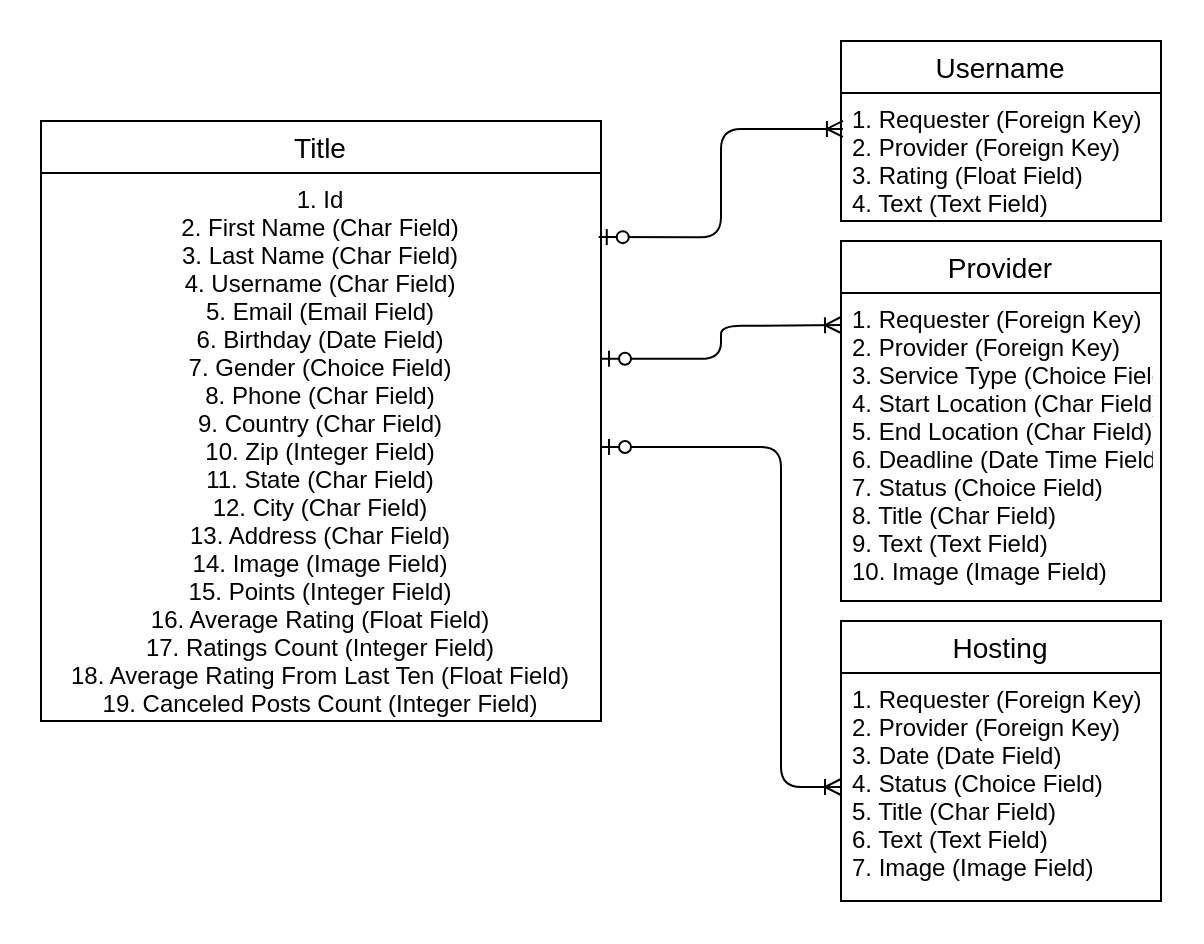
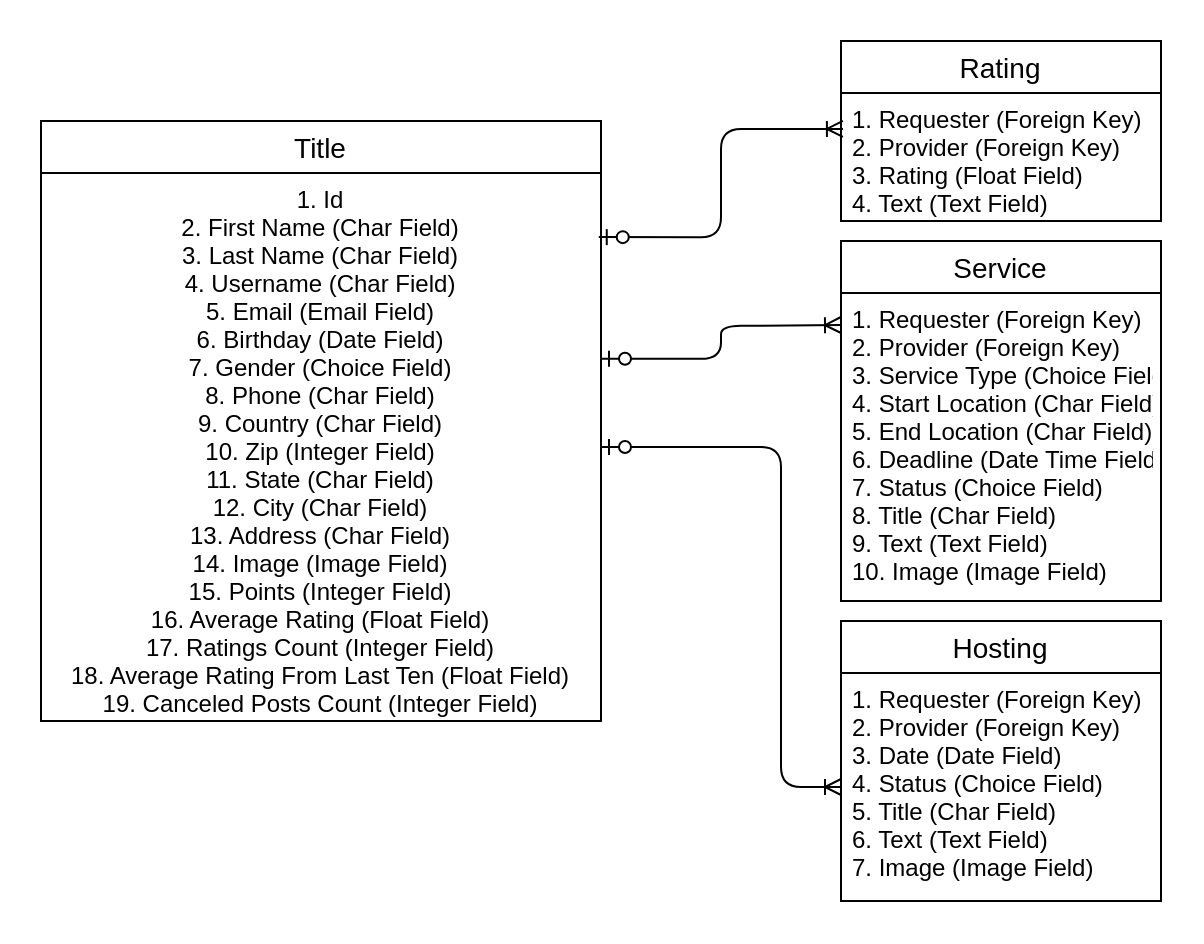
(1000, 69) -> (1000, 69)
(1000, 269) -> (1000, 269)
